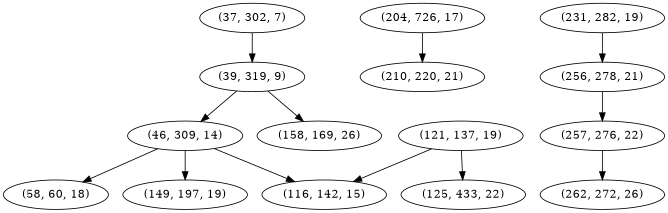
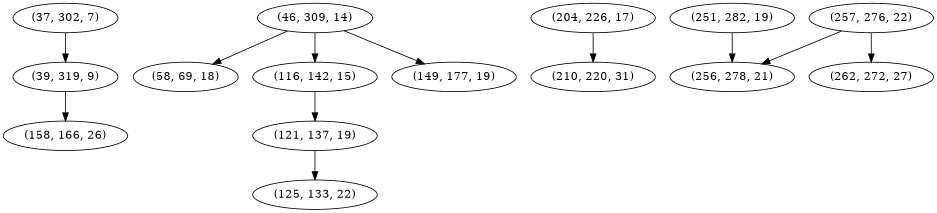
(422, 18) -> (593, 18)
(602, 18) -> (732, 18)
(422, 77) -> (593, 77)
(602, 102) -> (805, 46)
(222, 104) -> none
(319, 136) -> (65, 136)
(396, 164) -> (315, 102)
(56, 195) -> (186, 77)
(185, 195) -> (454, 77)
(463, 195) -> (315, 195)
(602, 195) -> (871, 77)
